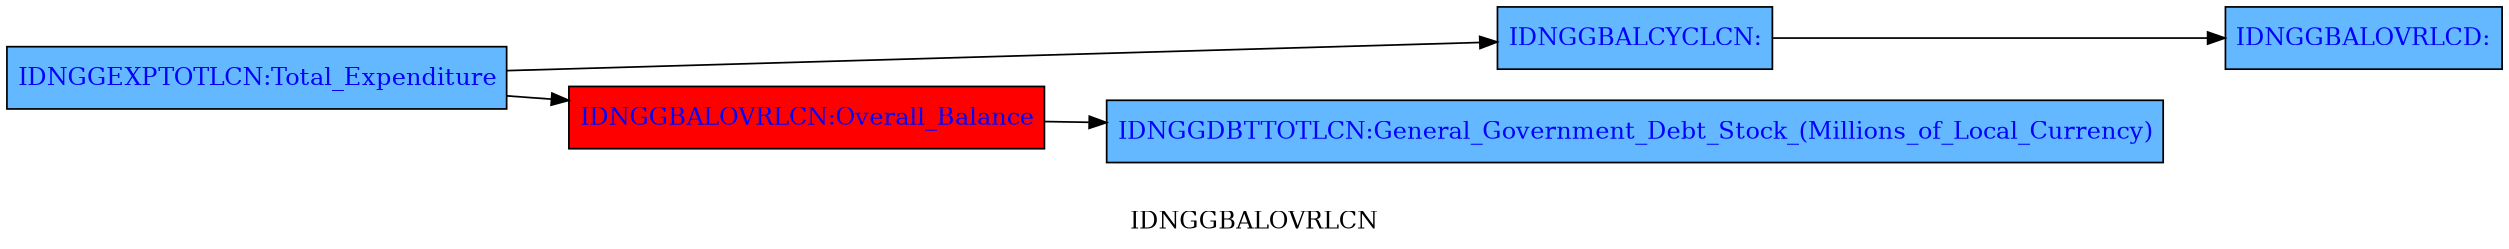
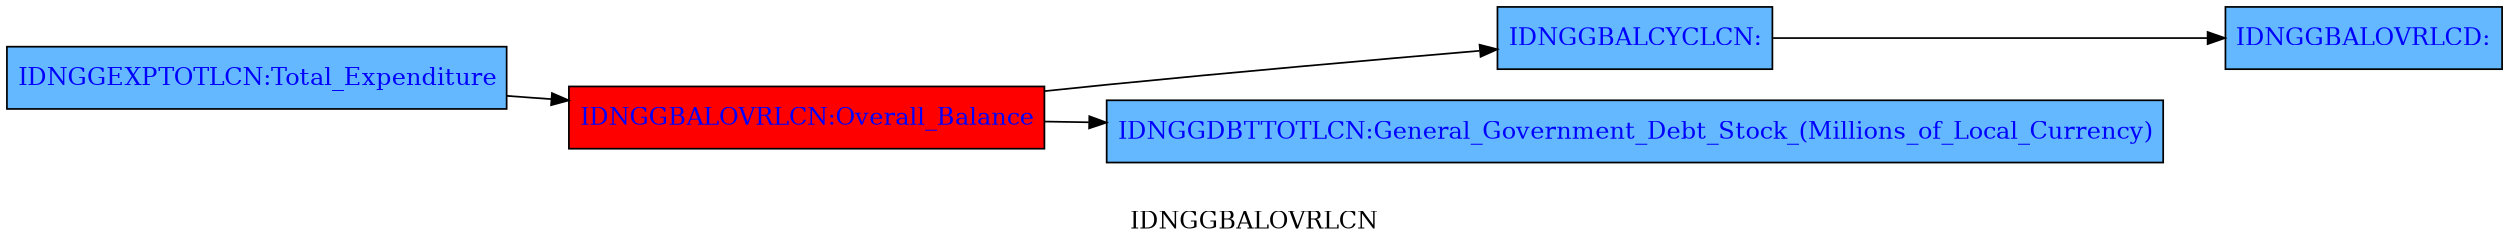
(993, 57) -> (1262, 70)
